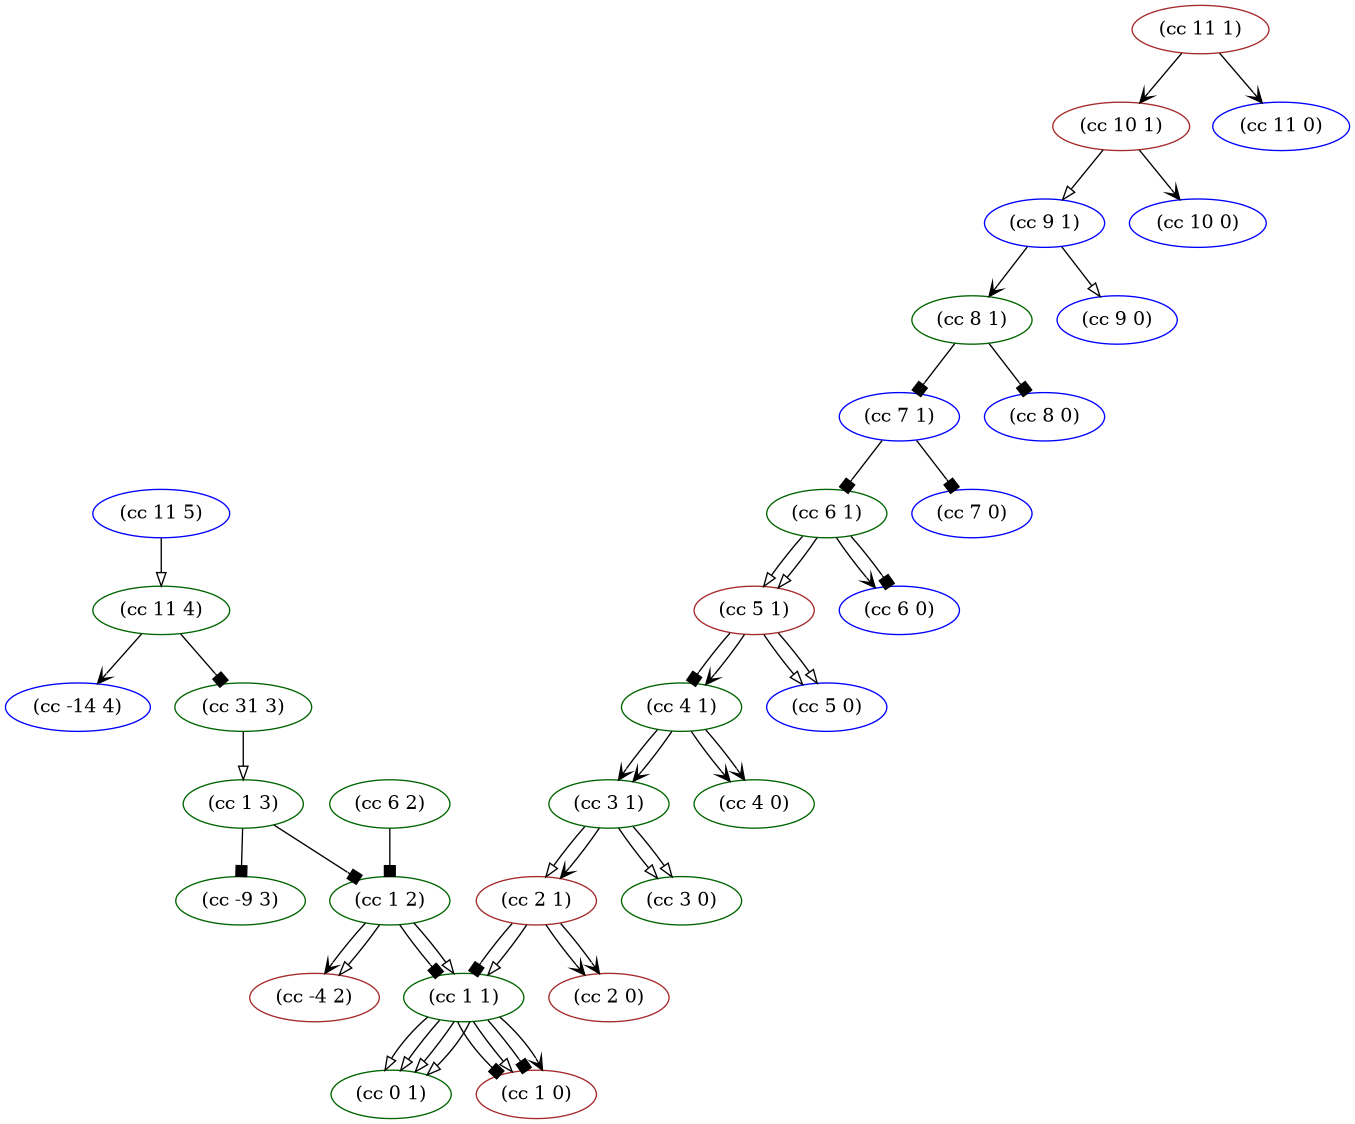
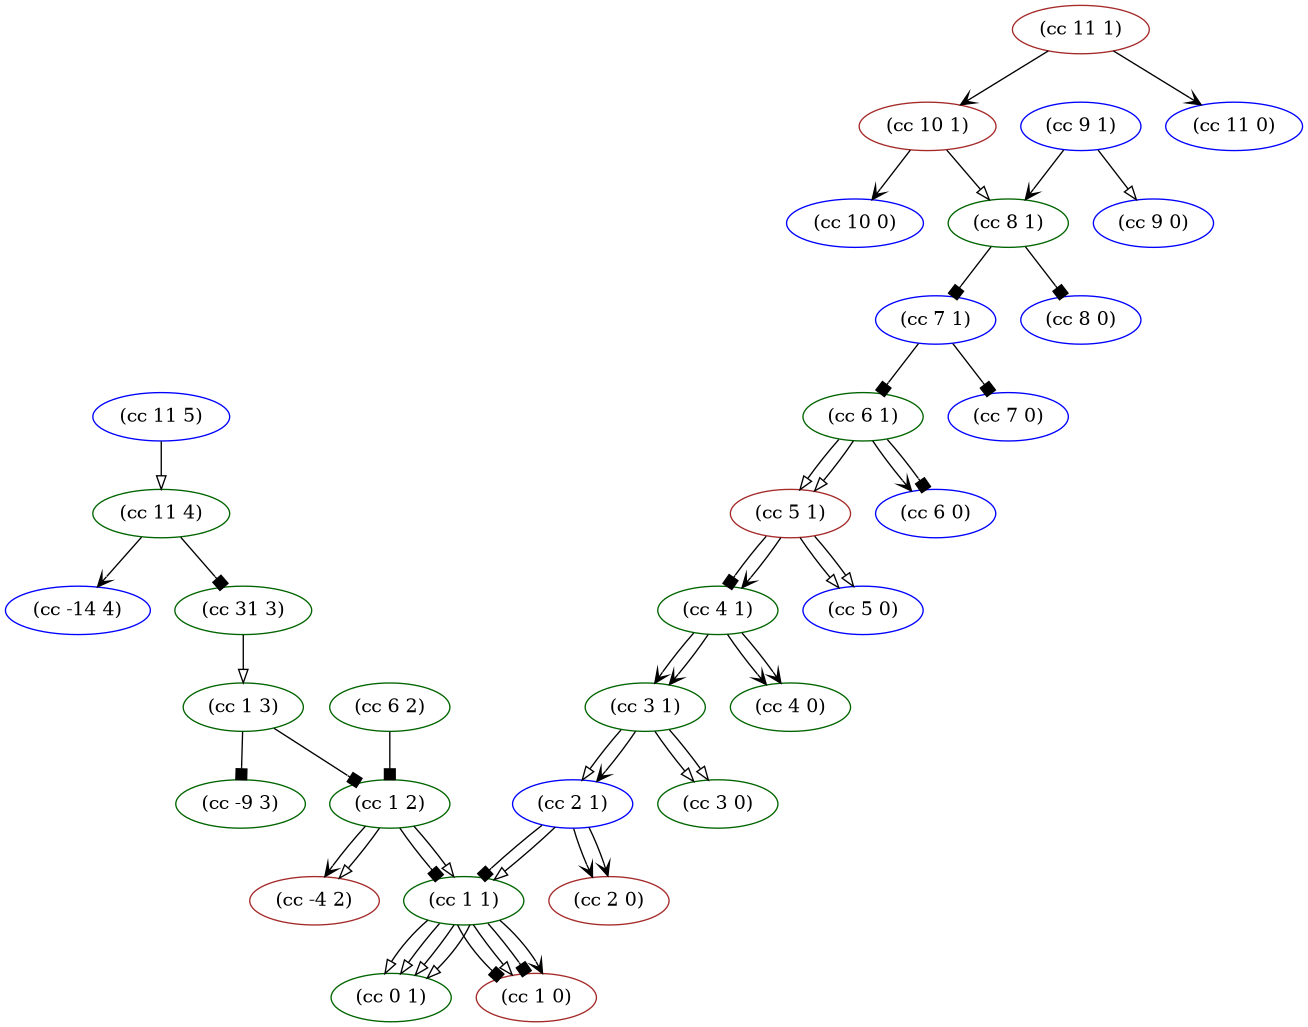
(1087, 169) -> (964, 170)
(536, 901) -> (573, 804)
